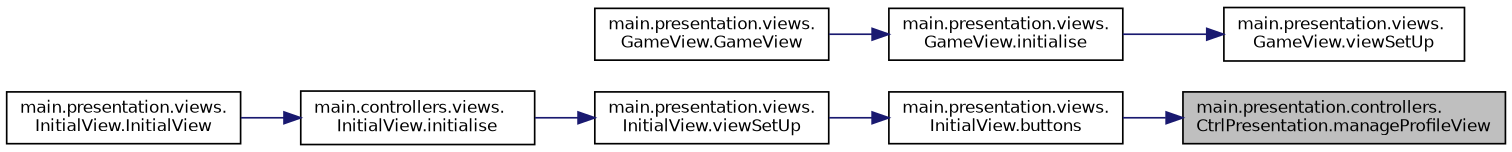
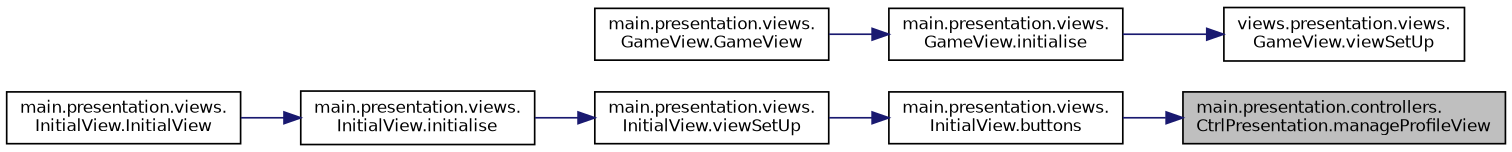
(1344, 34) -> (1344, 34)
(418, 118) -> (418, 118)
